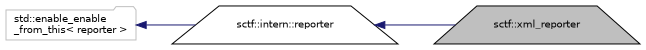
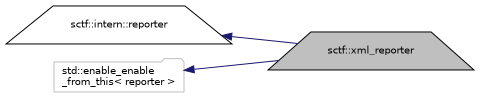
(171, 25) -> (236, 65)
